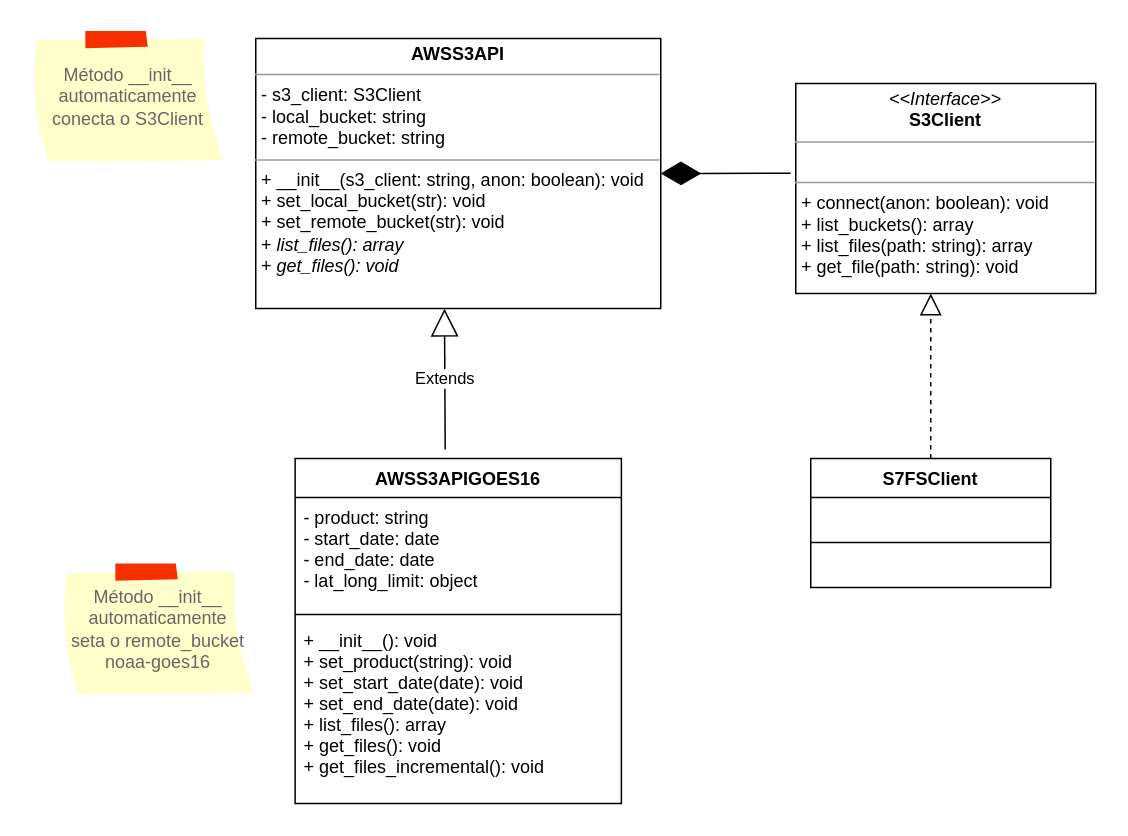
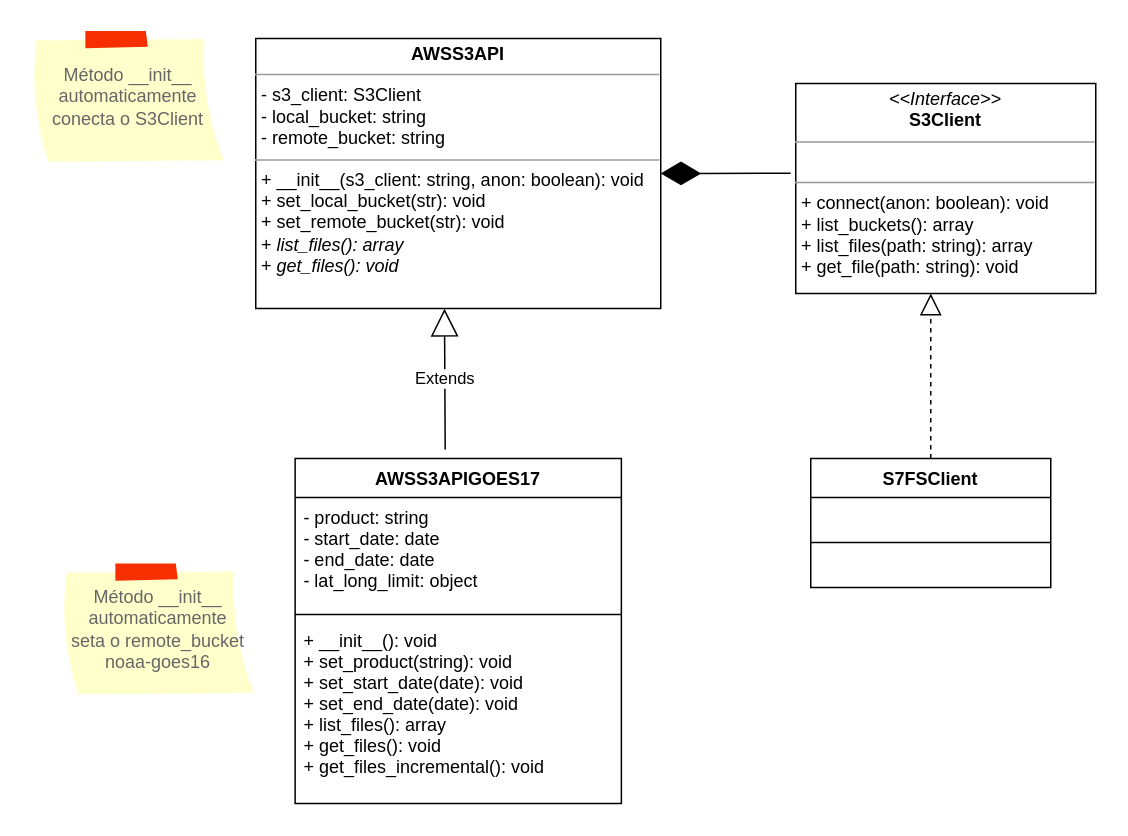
(458, 479) -> (458, 479)
